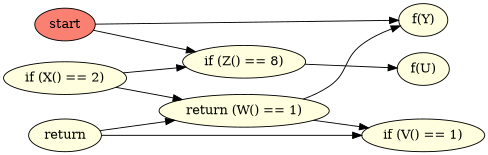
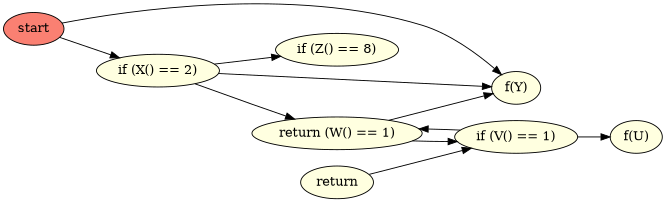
(140, 40) -> (85, 46)
(353, 66) -> (589, 137)
none -> (350, 80)
(133, 126) -> (444, 129)
